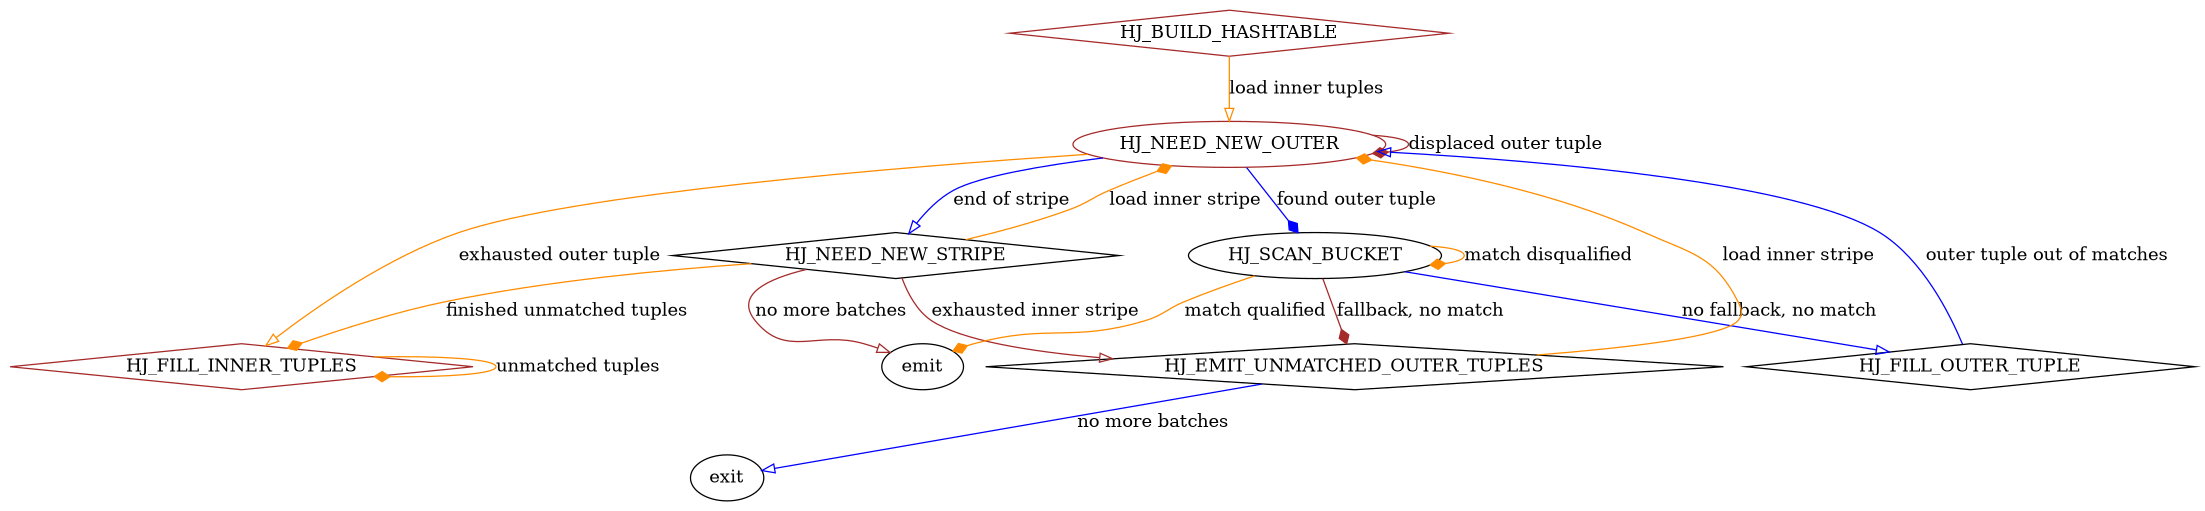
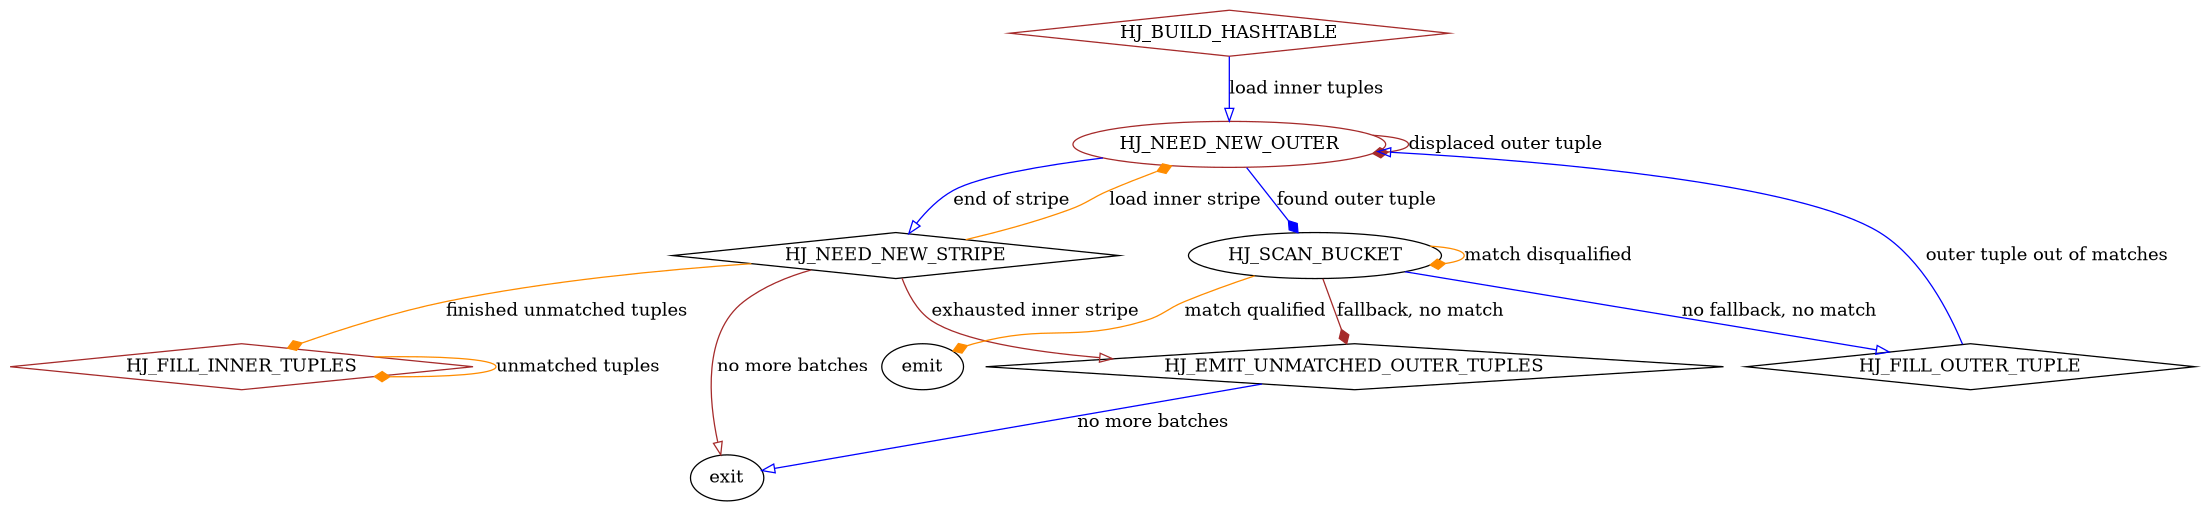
(1229, 82) -> (1229, 82)
(666, 193) -> none
(1674, 245) -> none
(771, 334) -> (721, 331)
